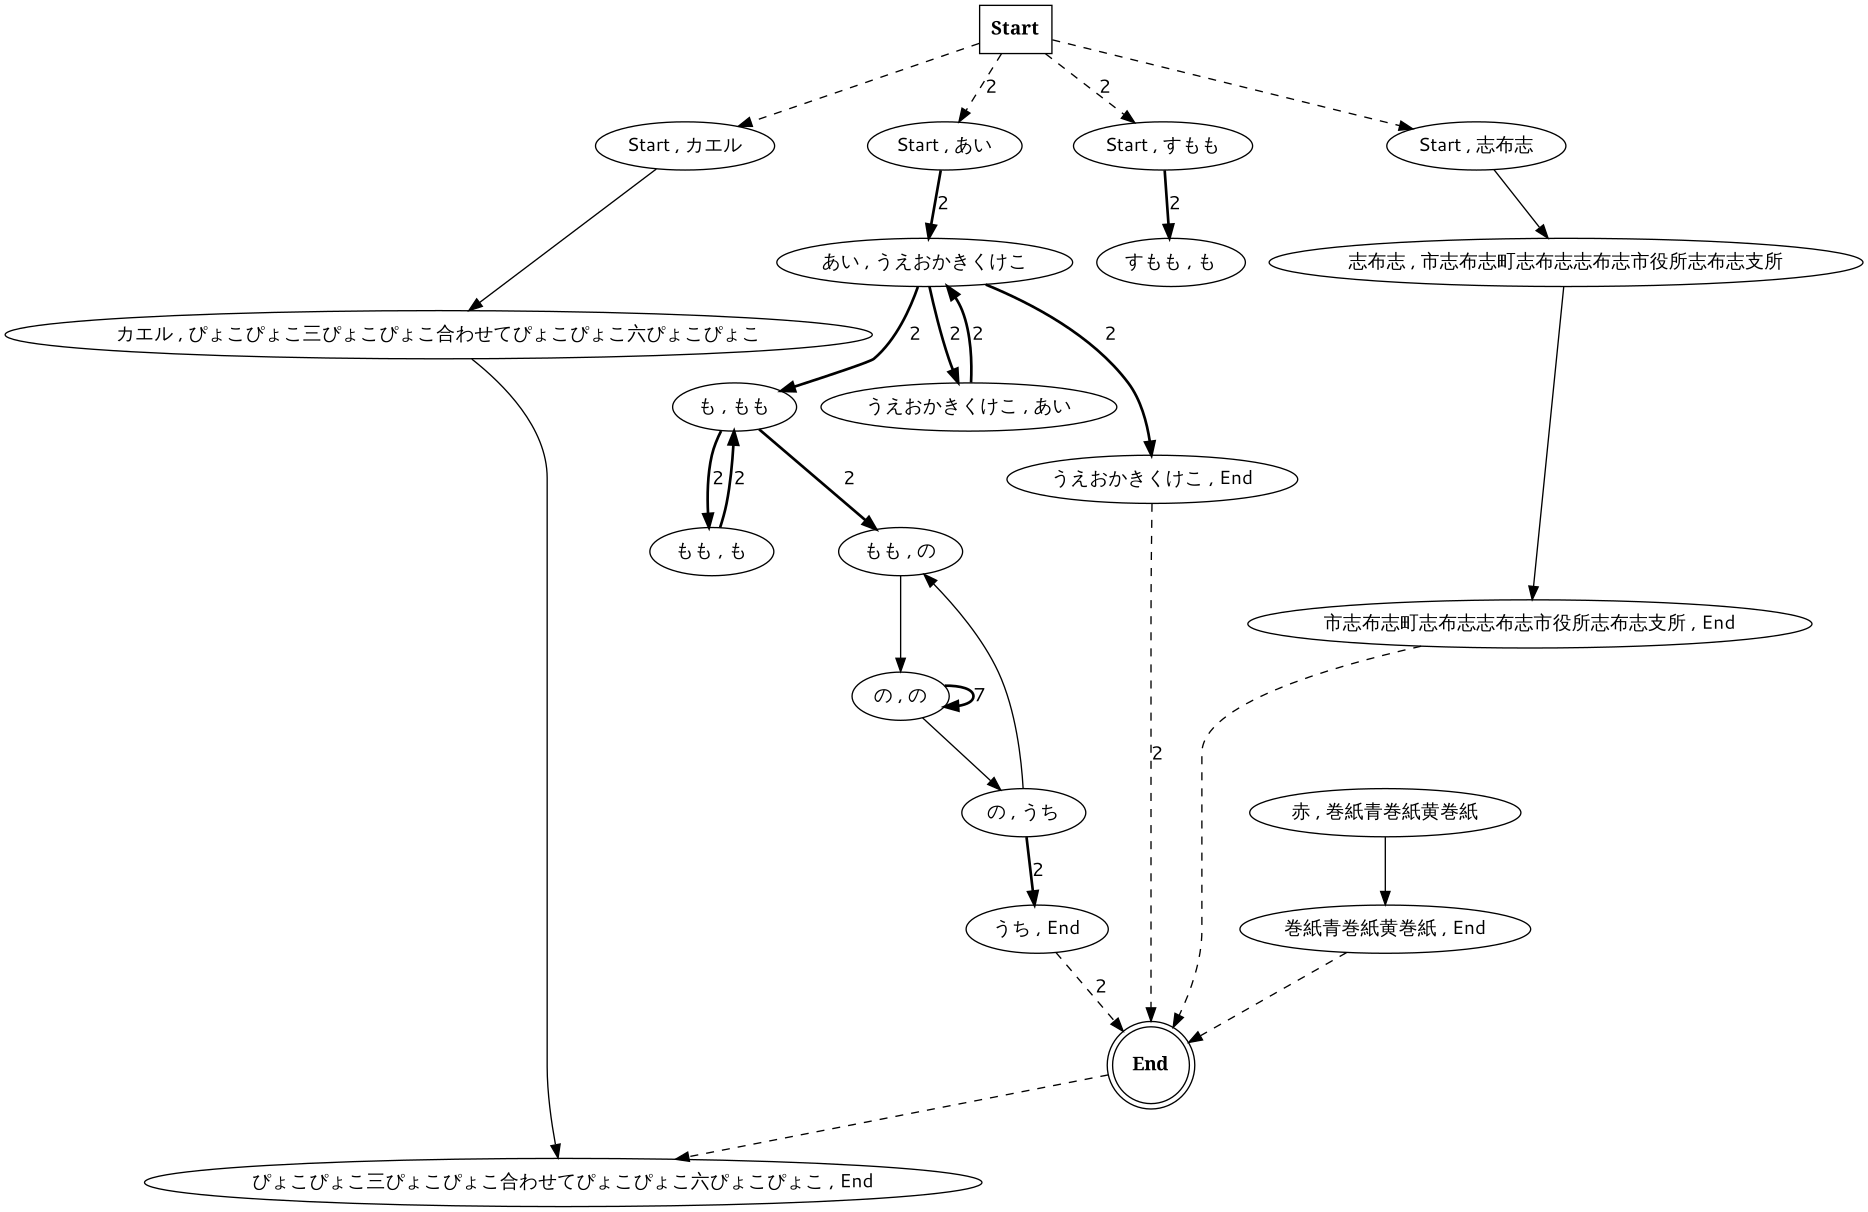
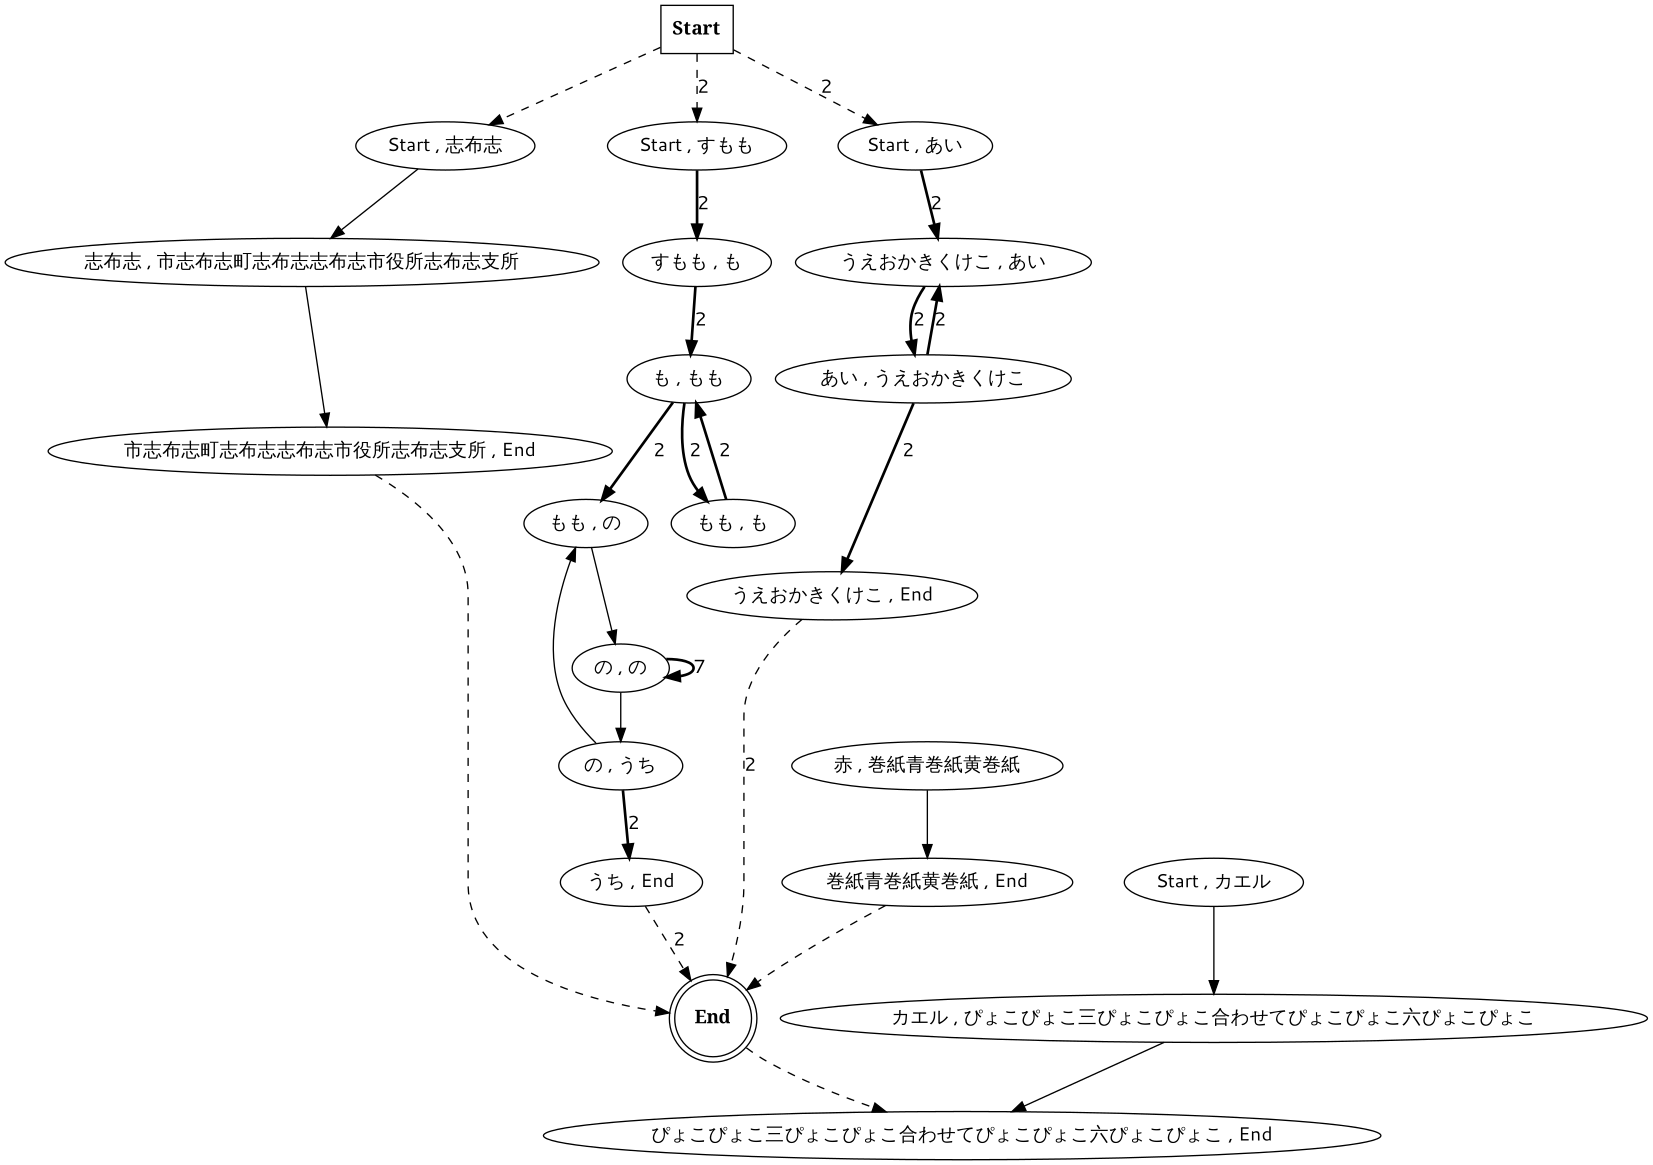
(865, 83) -> none
(936, 197) -> (928, 197)
(874, 359) -> (694, 314)
